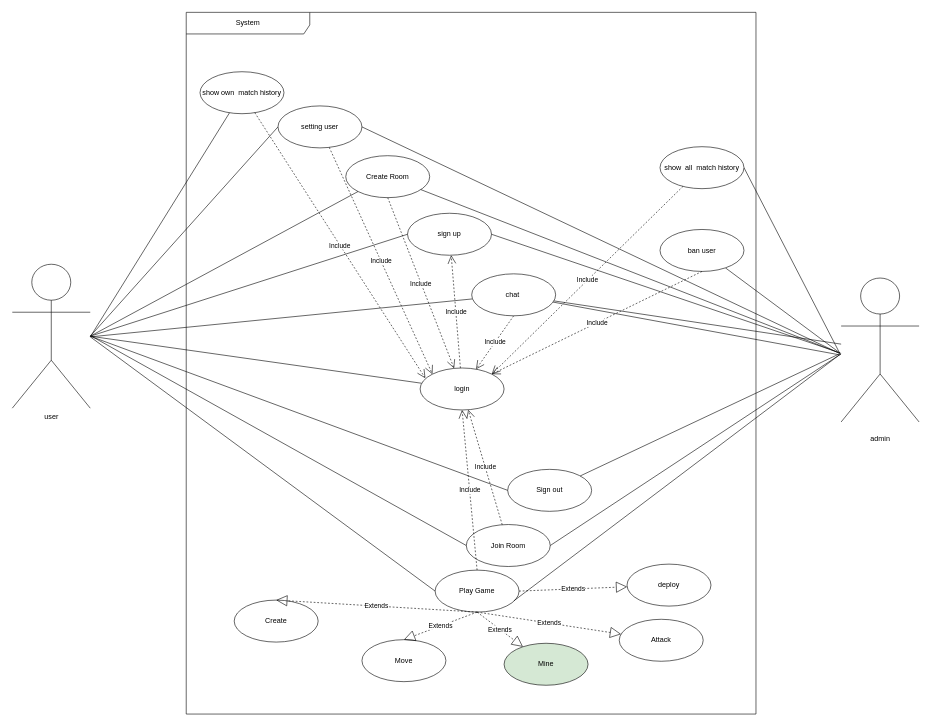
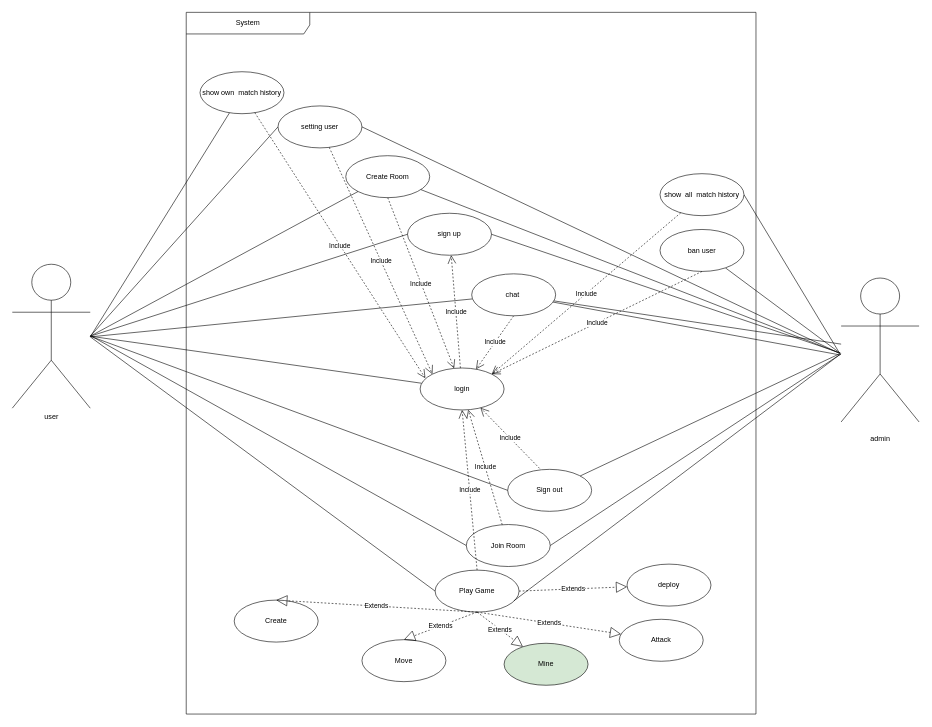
(702, 168) -> (702, 195)
none -> (508, 436)
